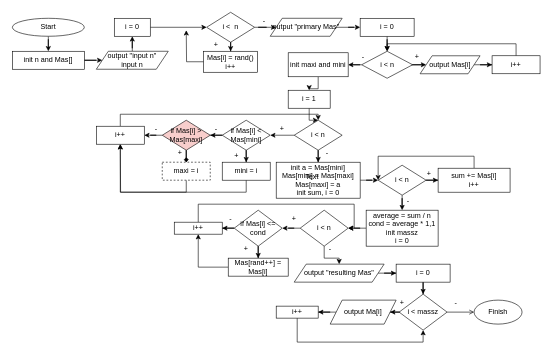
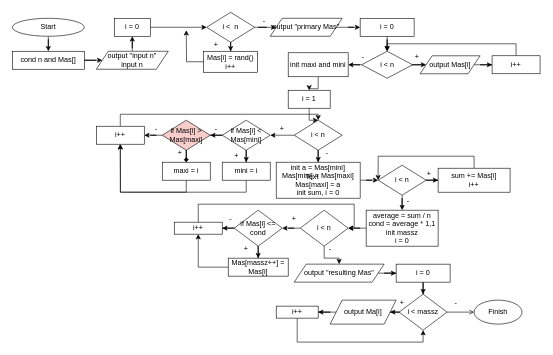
(48, 60) -> (48, 60)
(186, 171) -> (186, 171)
(258, 267) -> (258, 267)
